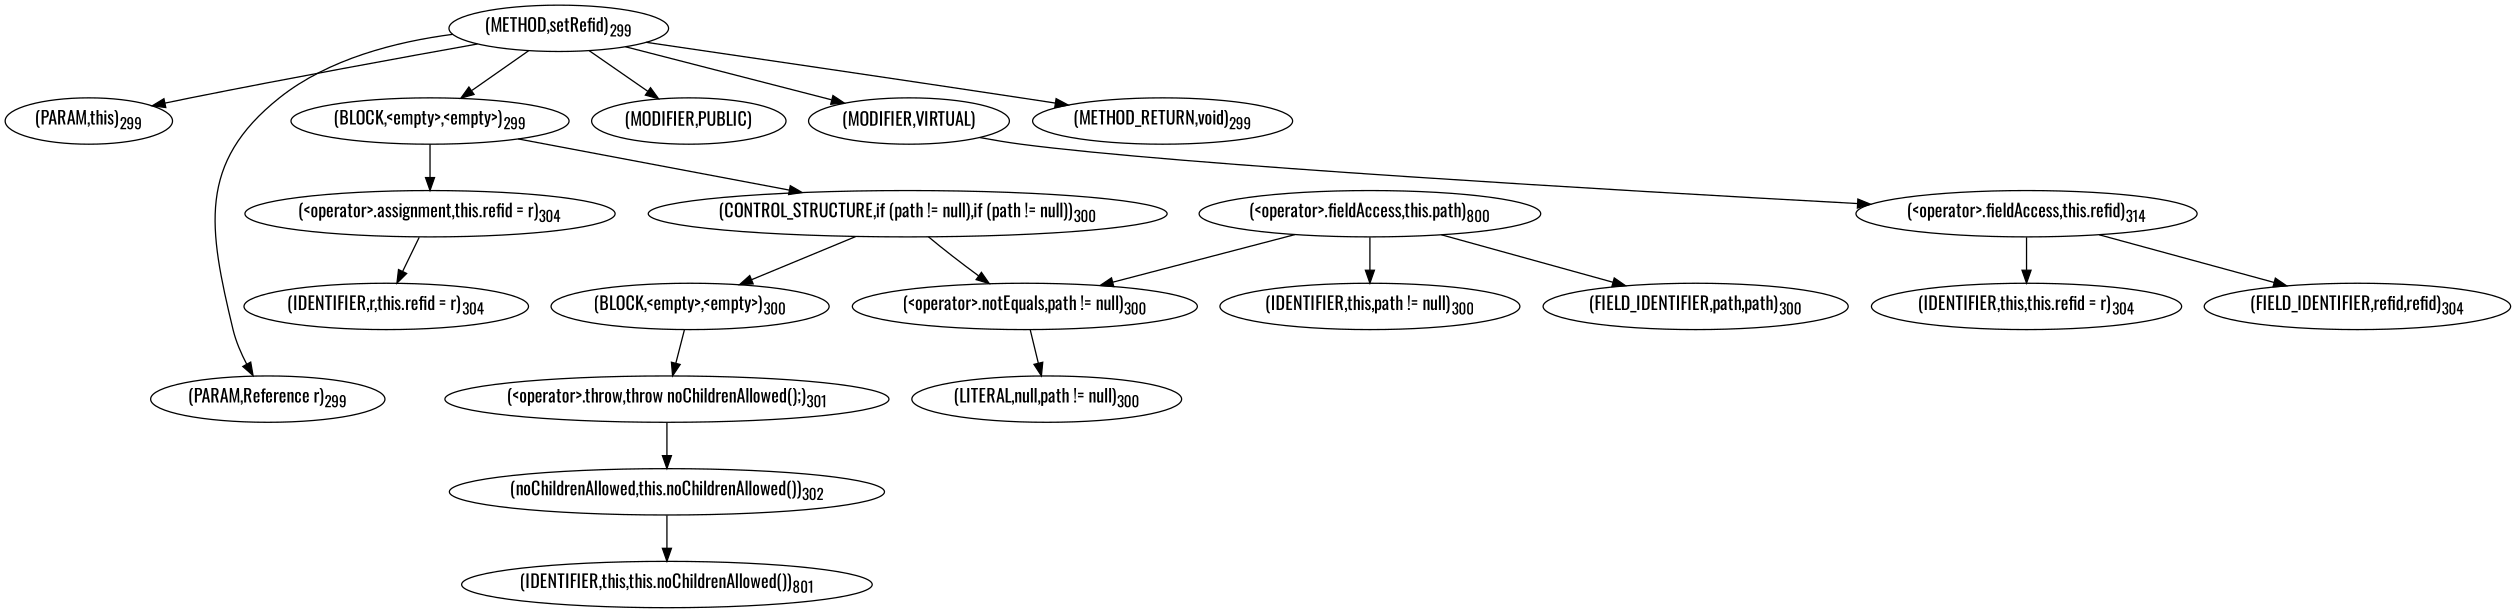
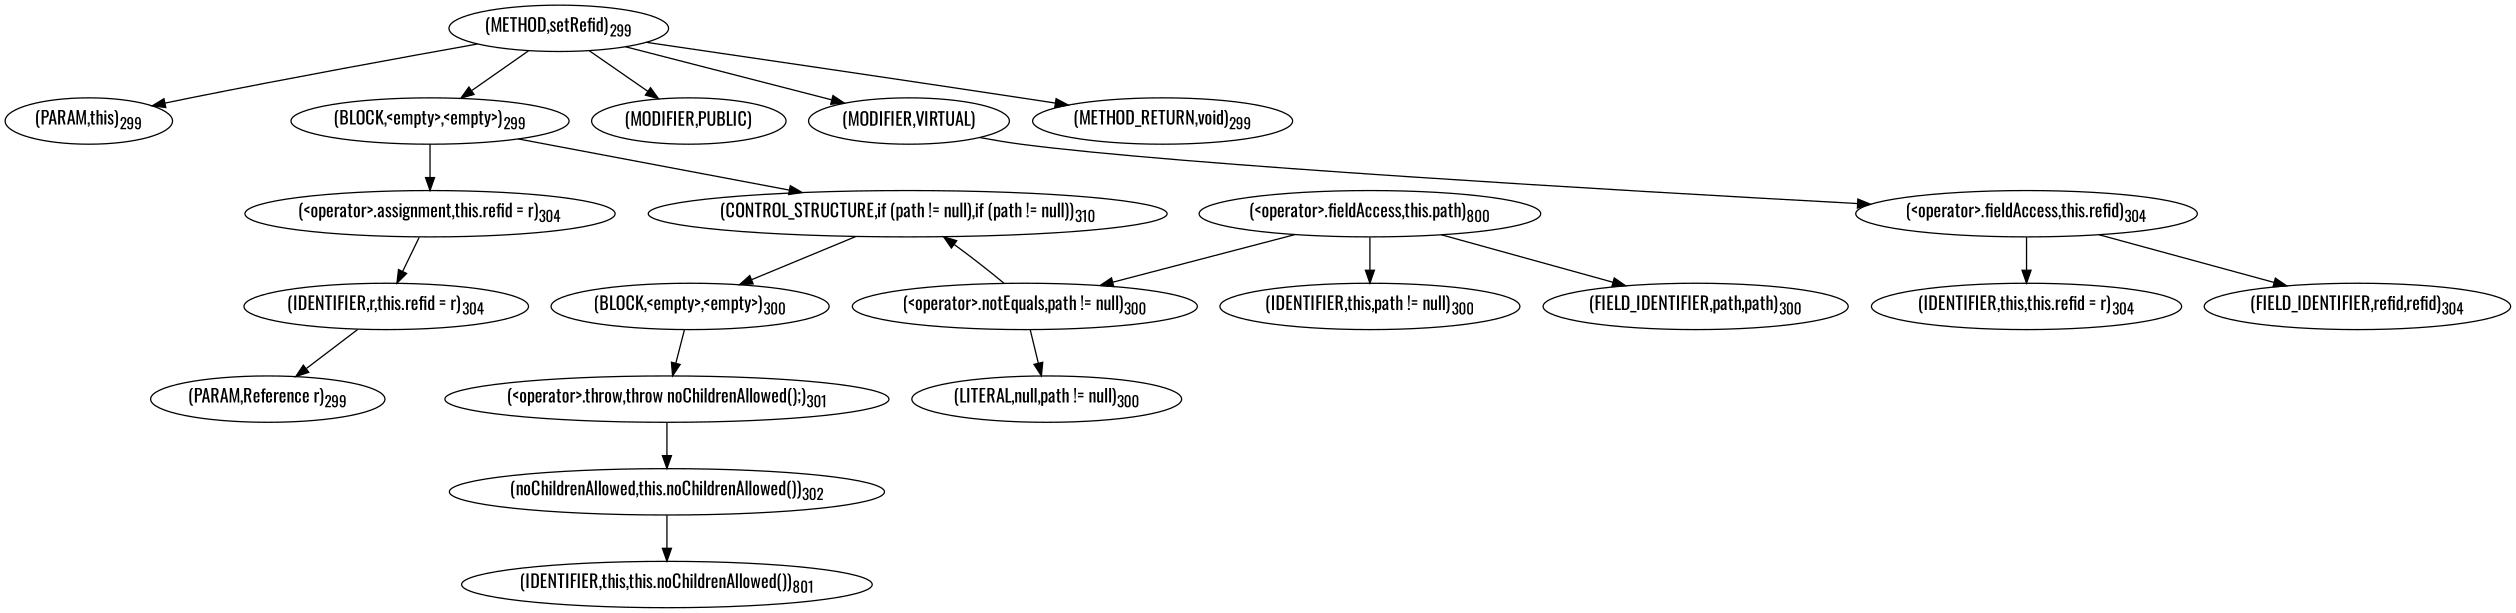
(243, 135) -> (332, 349)
(1085, 212) -> (1085, 212)
(2136, 212) -> (2136, 212)
(953, 257) -> (979, 263)
